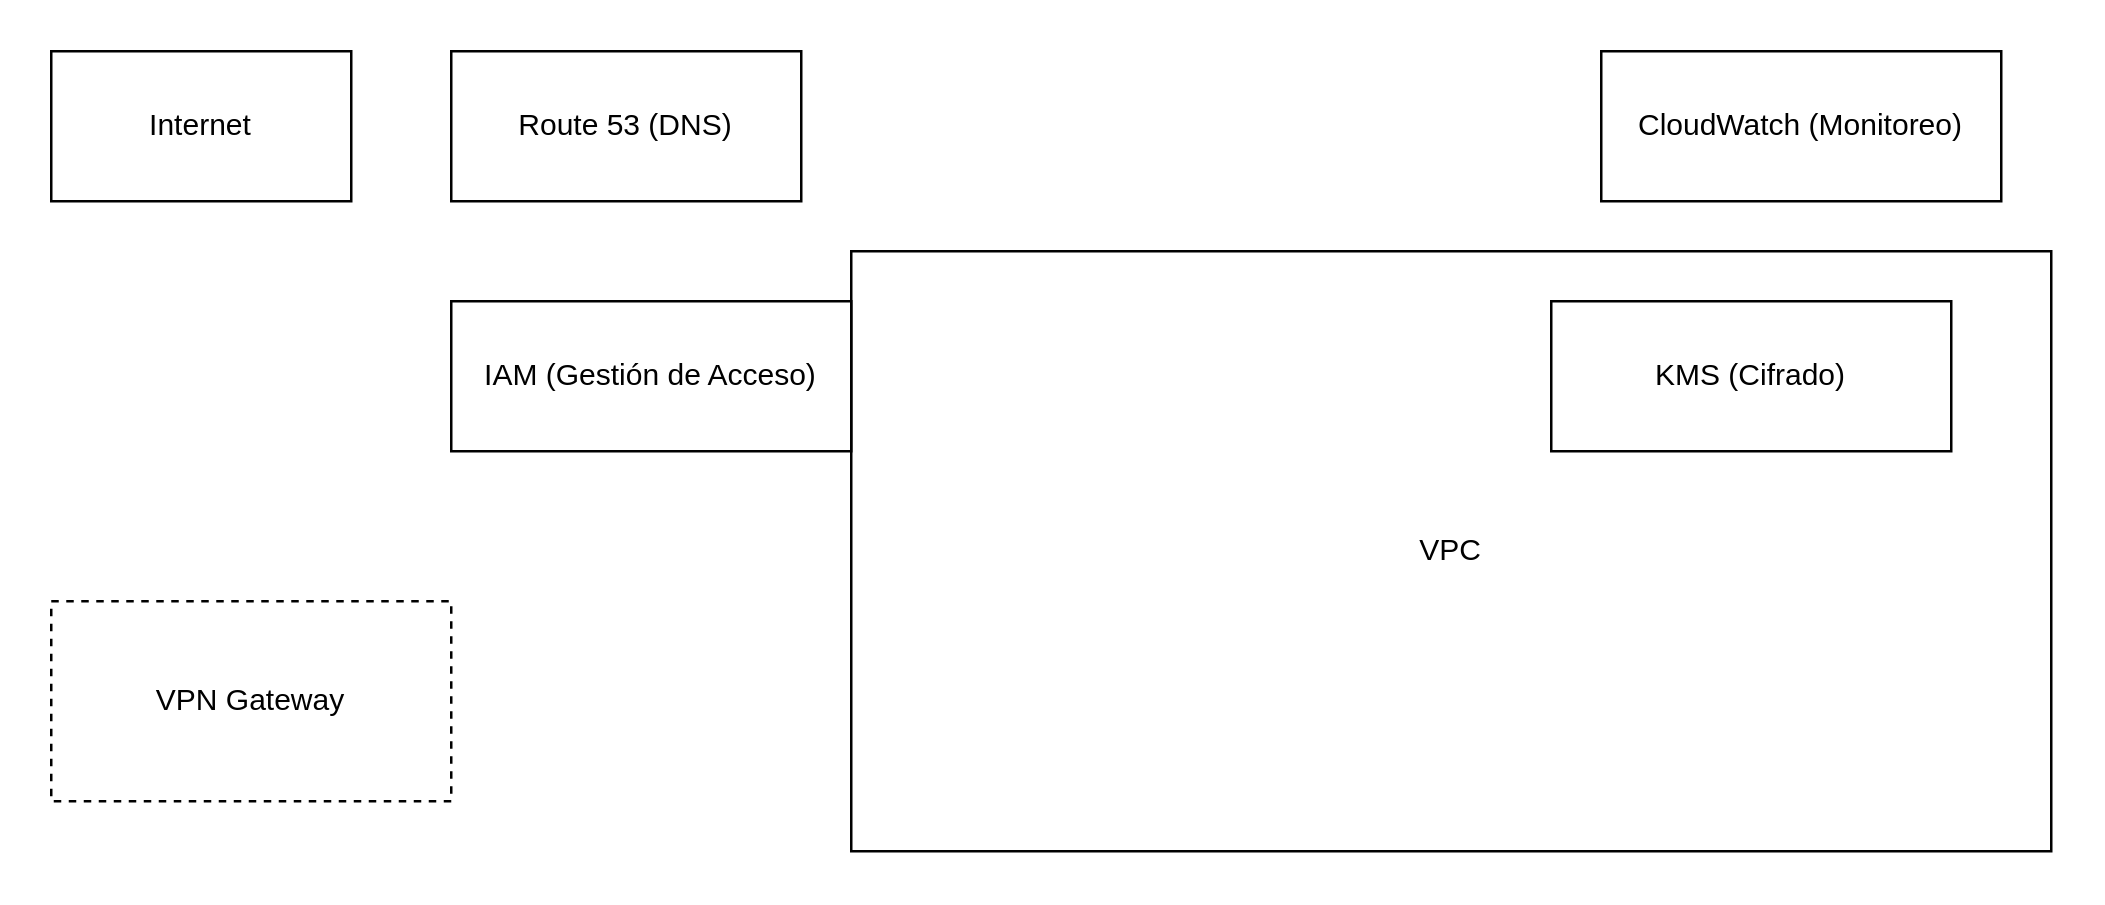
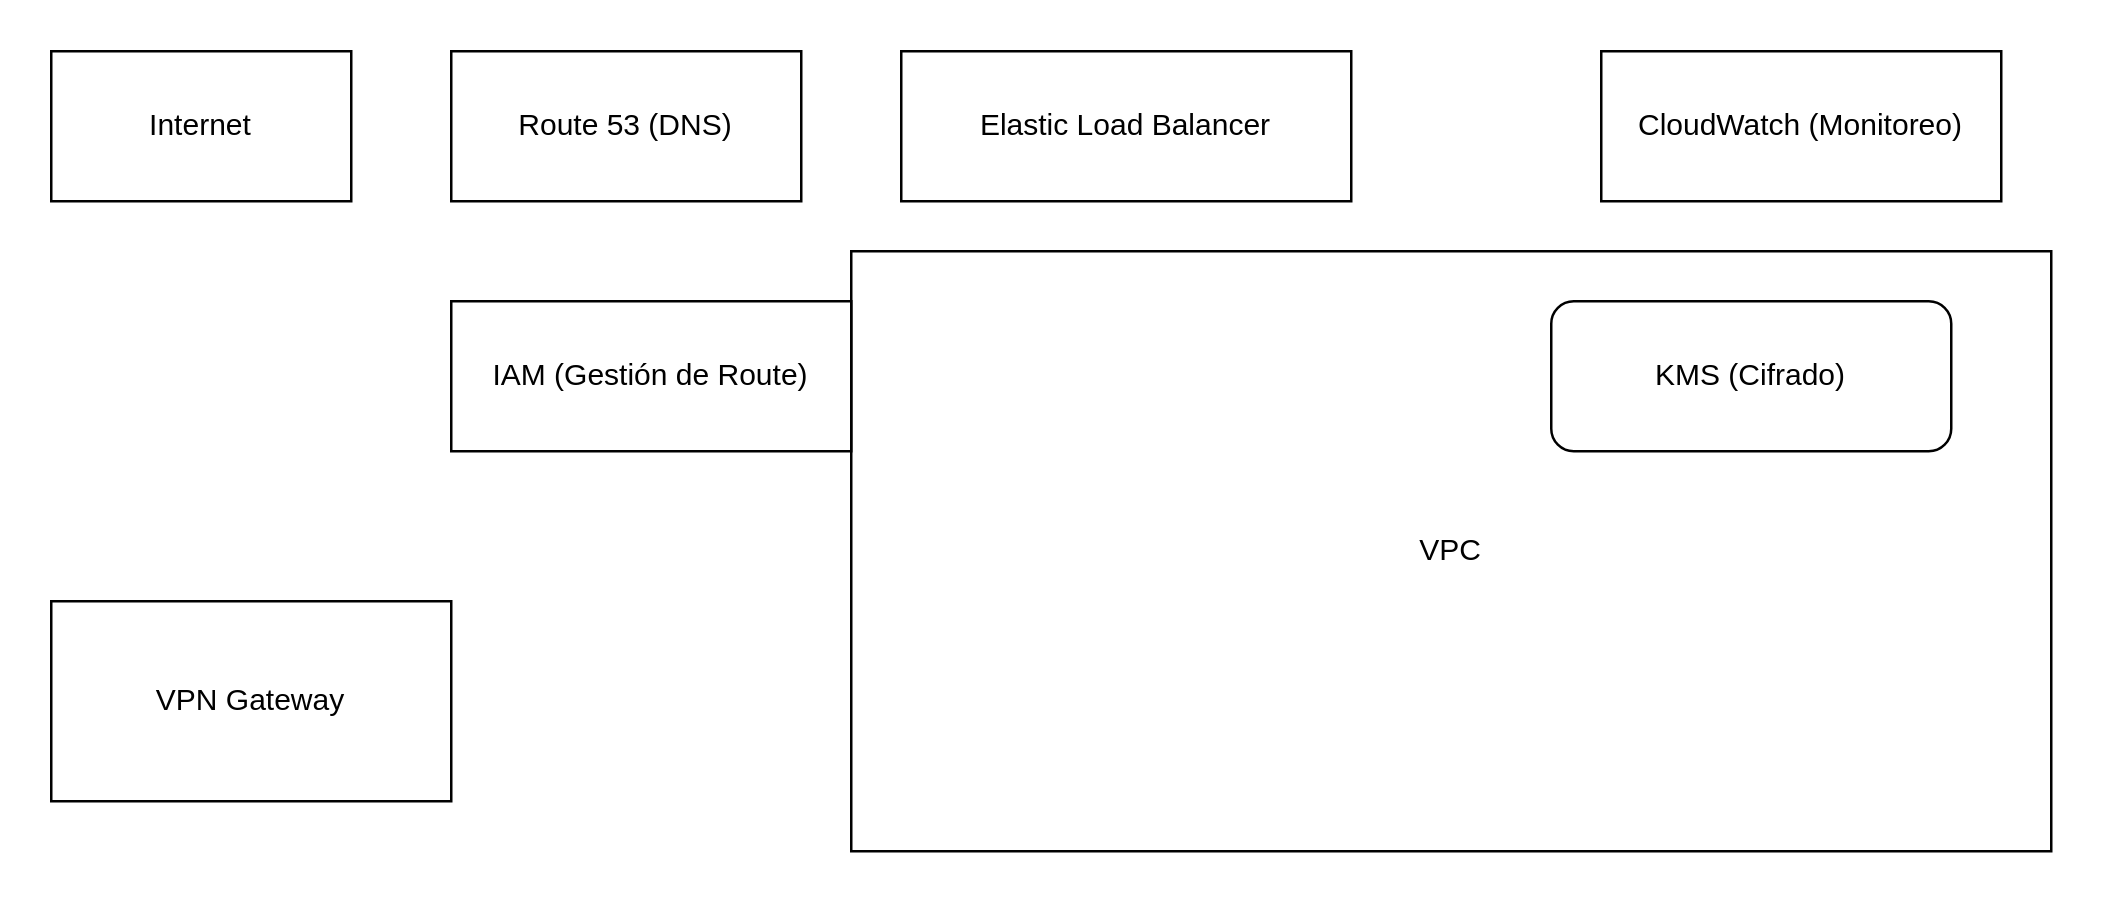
none -> (1126, 126)
(651, 376) -> (651, 376)
(1751, 376) -> (1751, 376)
(251, 701) -> (251, 701)
